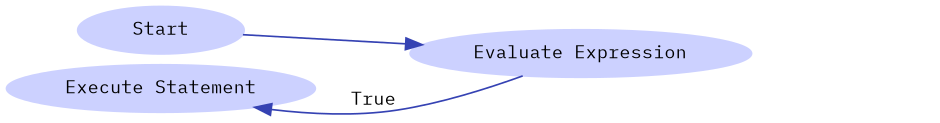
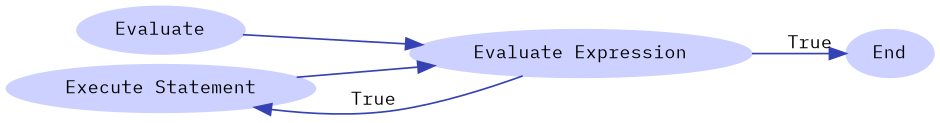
(161, 30) -> (161, 30)
none -> (890, 54)
none -> (357, 72)
